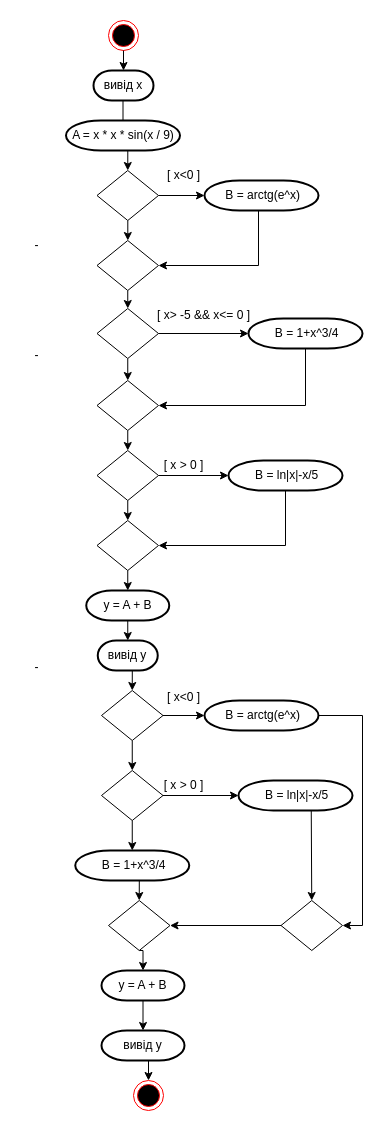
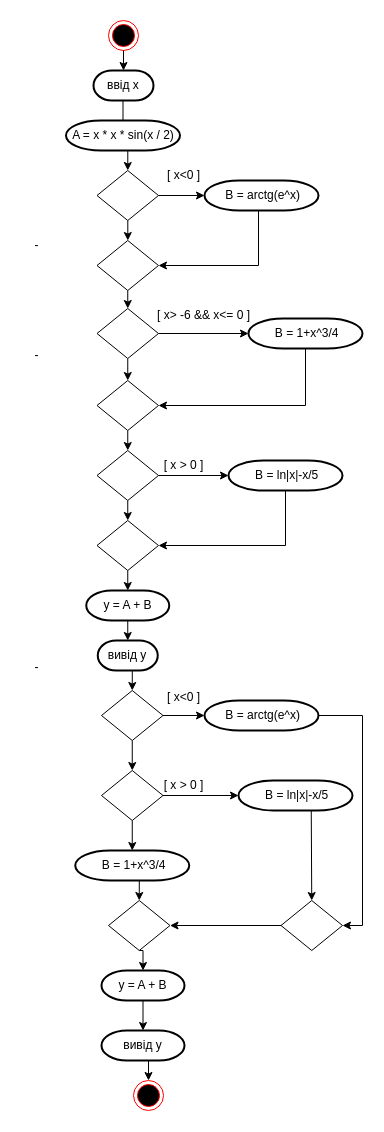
(124, 86) -> (124, 86)
(124, 136) -> (124, 136)
(204, 316) -> (204, 316)
